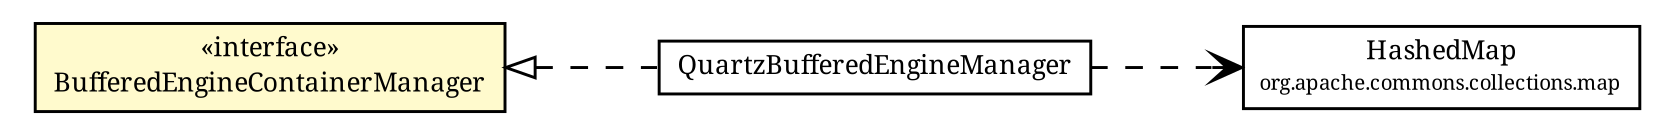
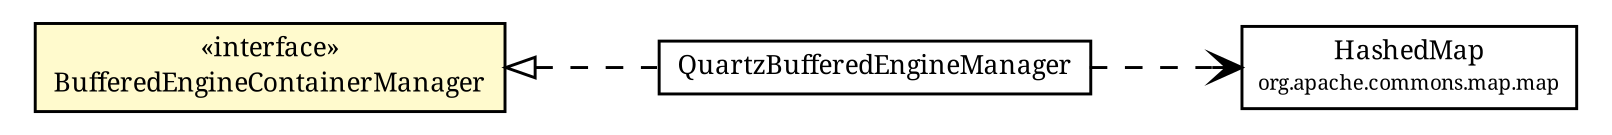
(1442, 84) -> (1409, 84)
